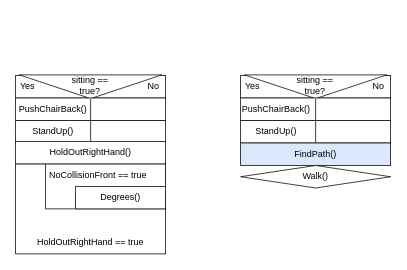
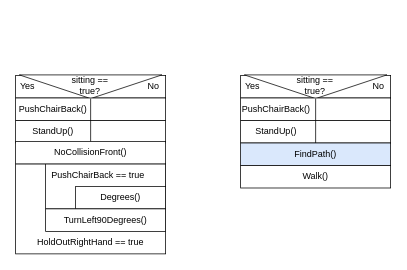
(90, 153) -> (90, 153)
(98, 175) -> (98, 175)
(315, 177) -> (315, 177)
none -> (105, 220)
